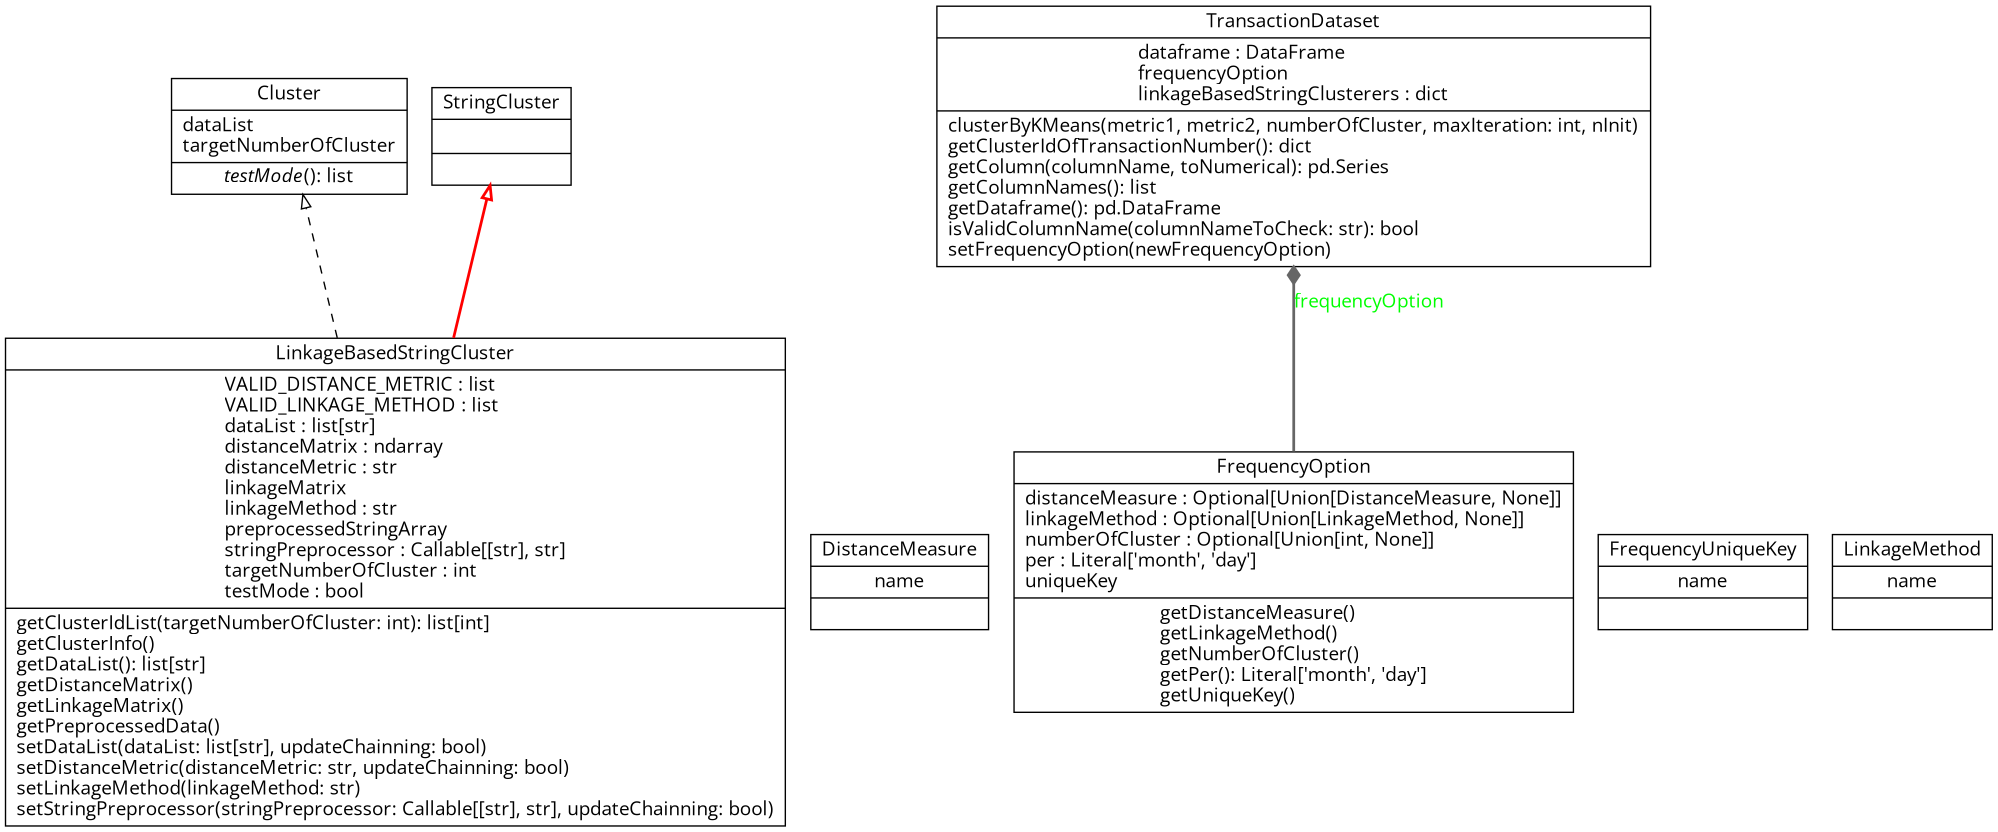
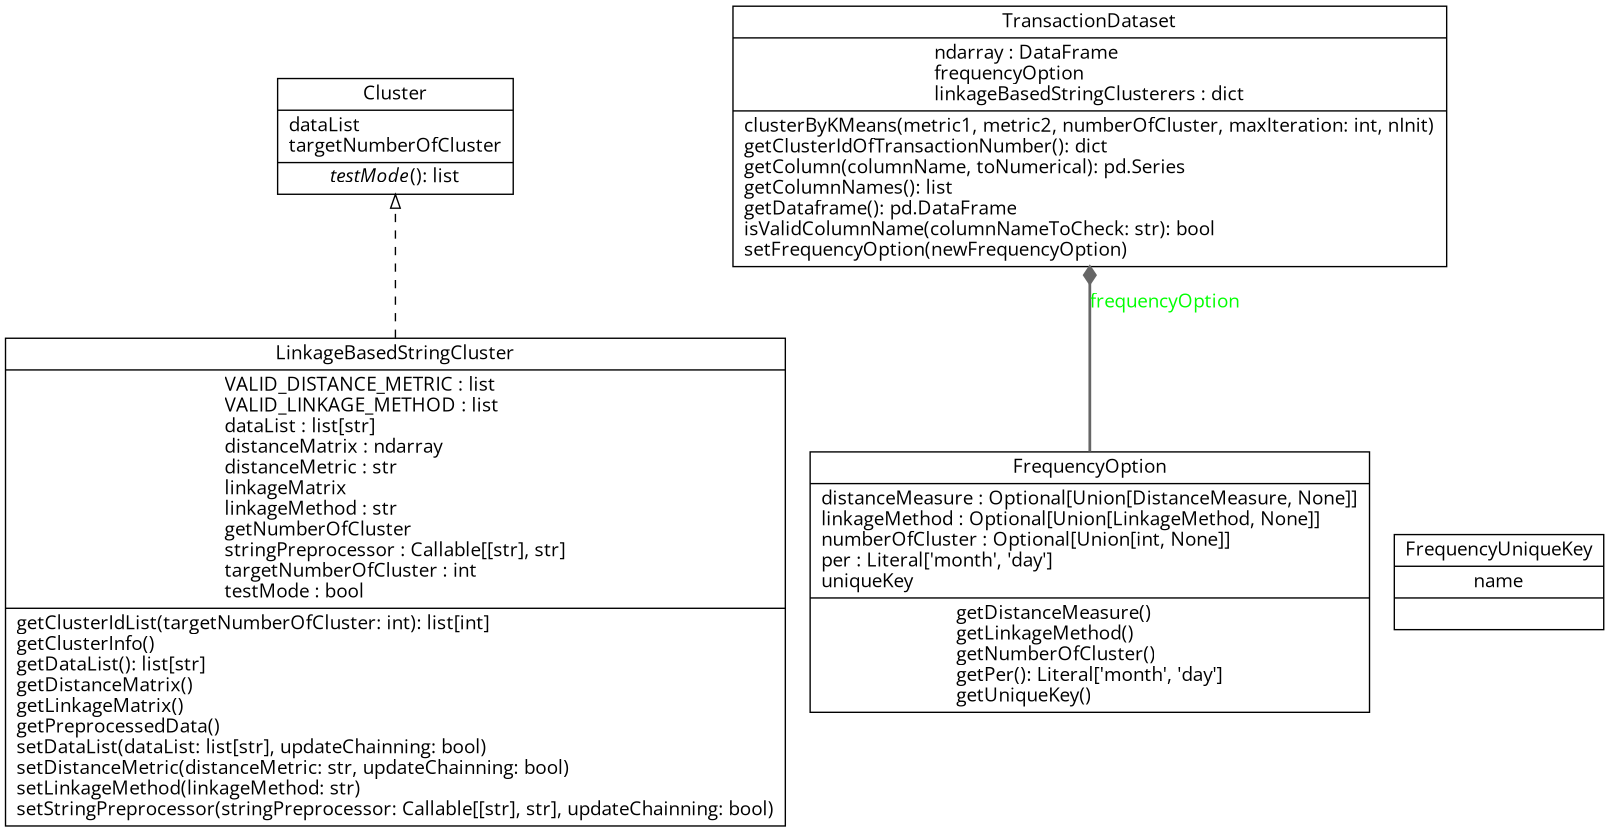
(1242, 53) -> (1026, 53)
(502, 136) -> none
(336, 530) -> (318, 530)
(900, 582) -> none
(1912, 582) -> none
